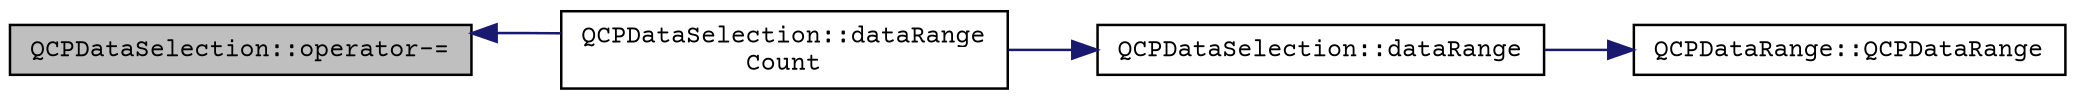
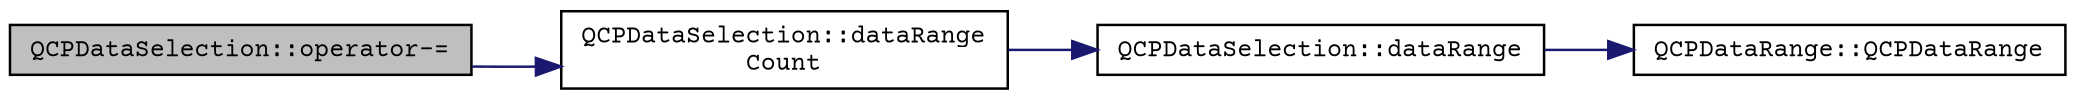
(529, 33) -> (504, 67)
